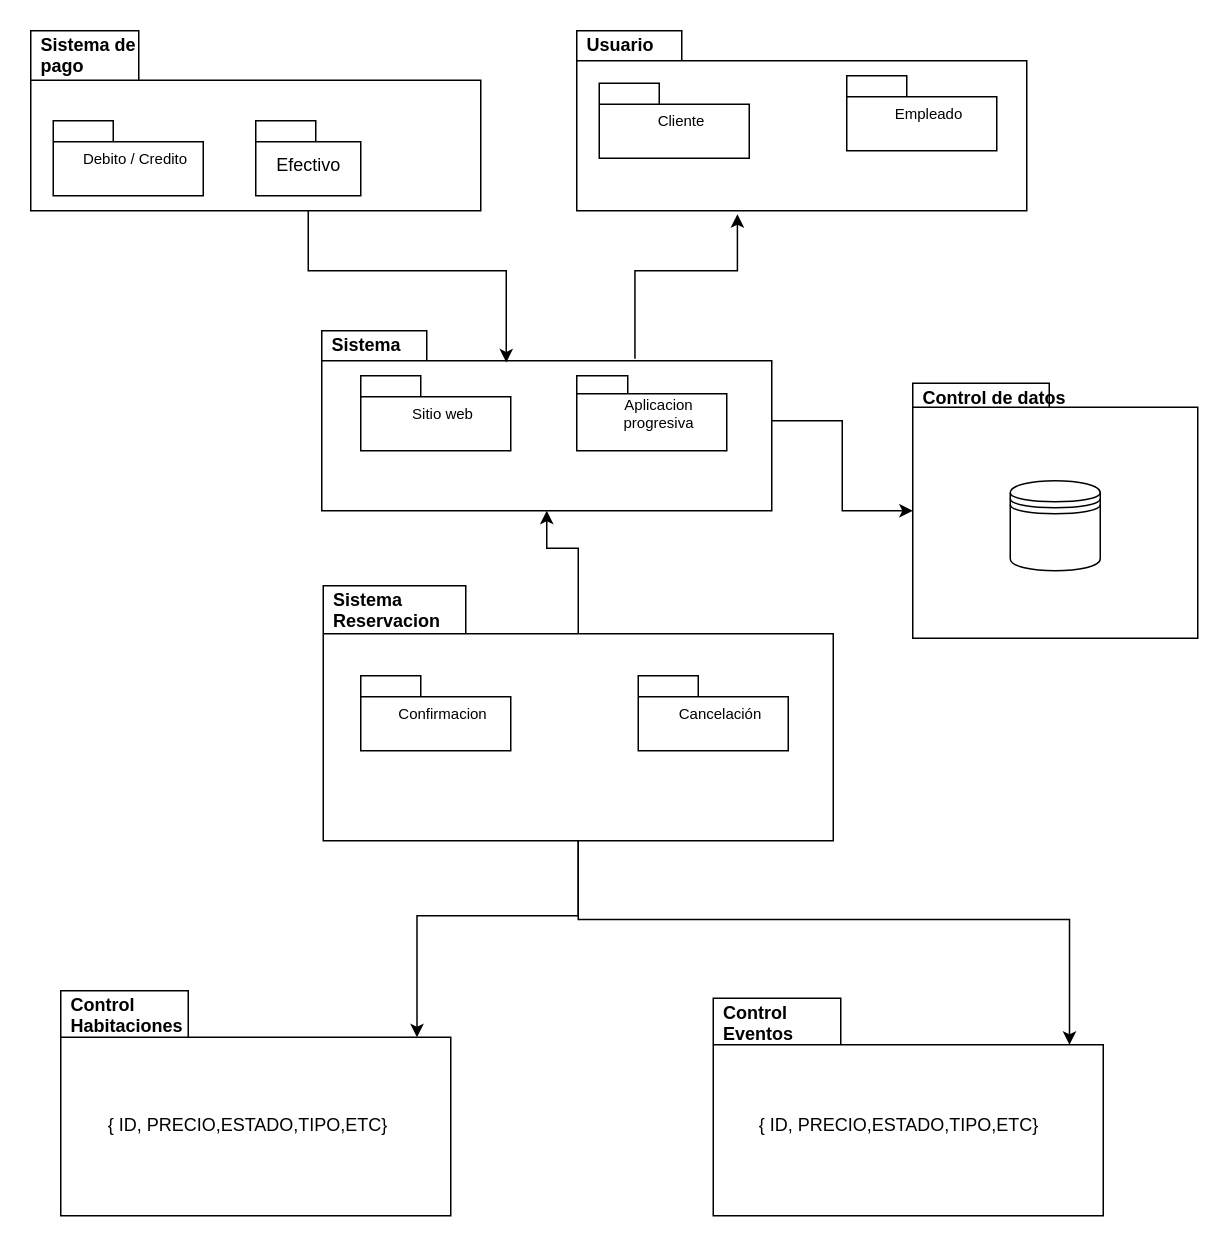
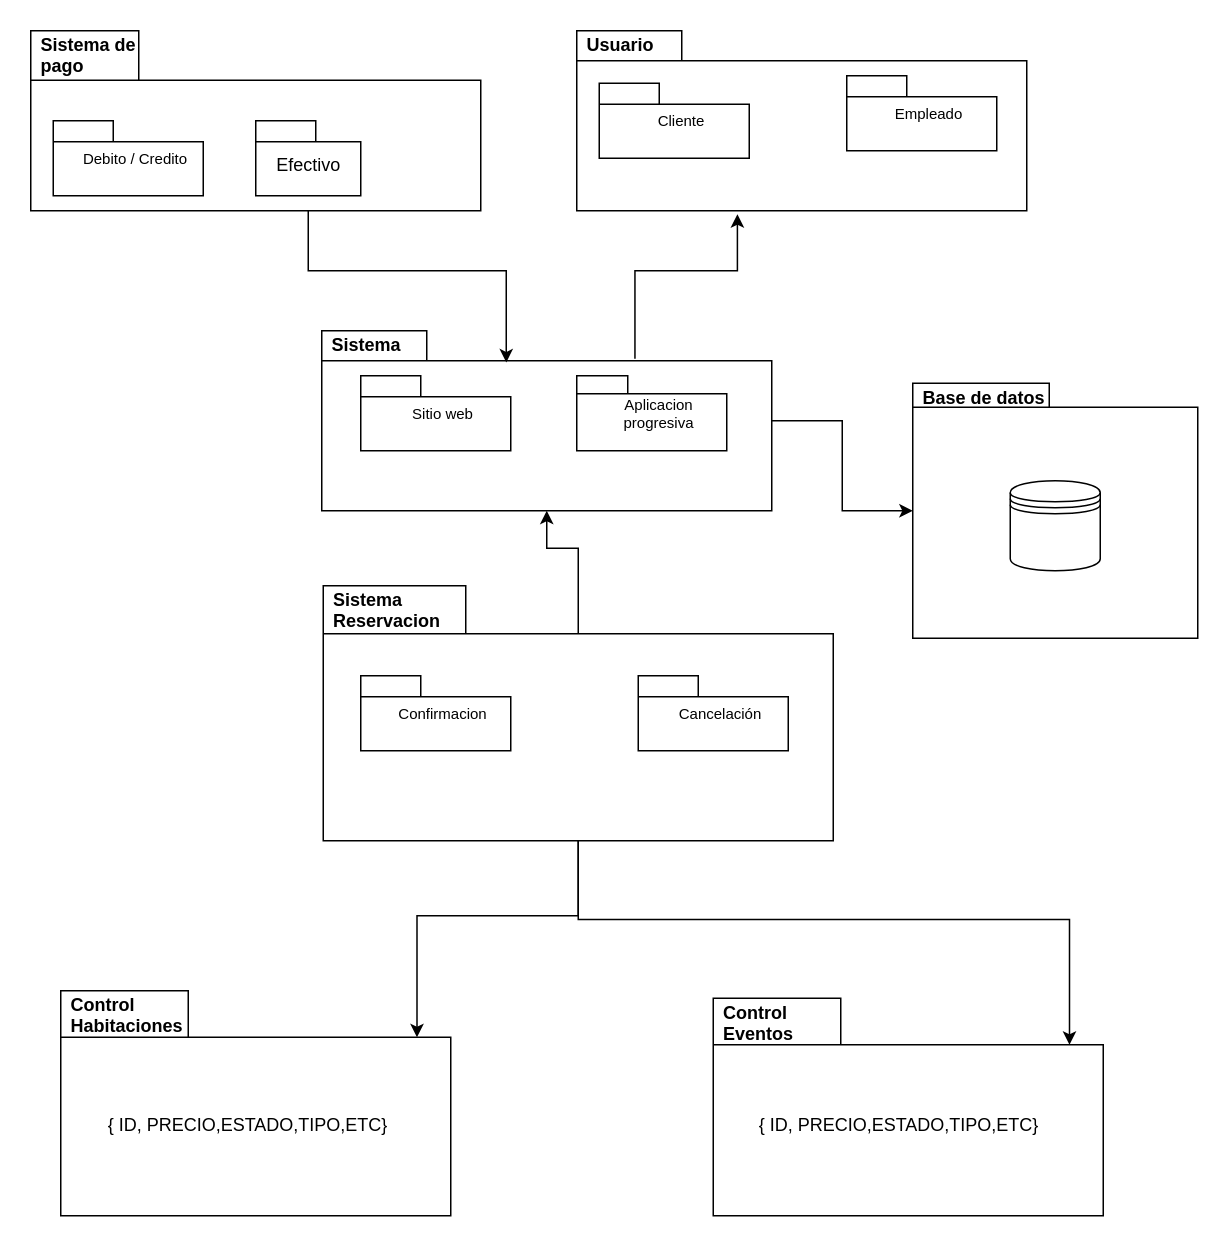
(997, 399) -> (984, 399)
